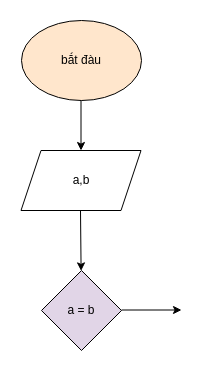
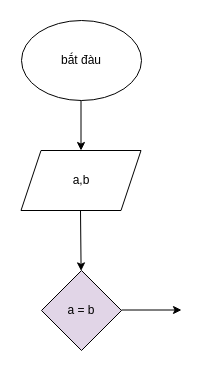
(82, 61) -> (82, 61)
